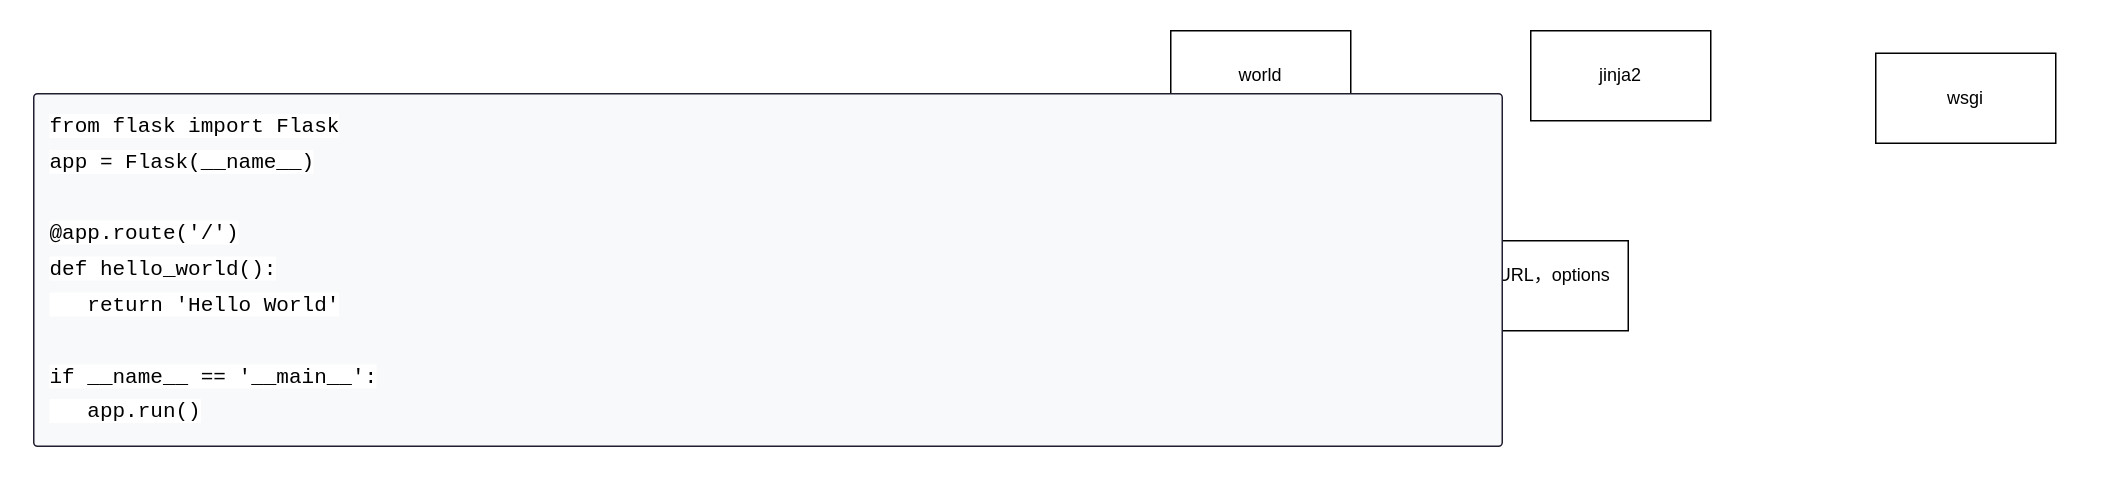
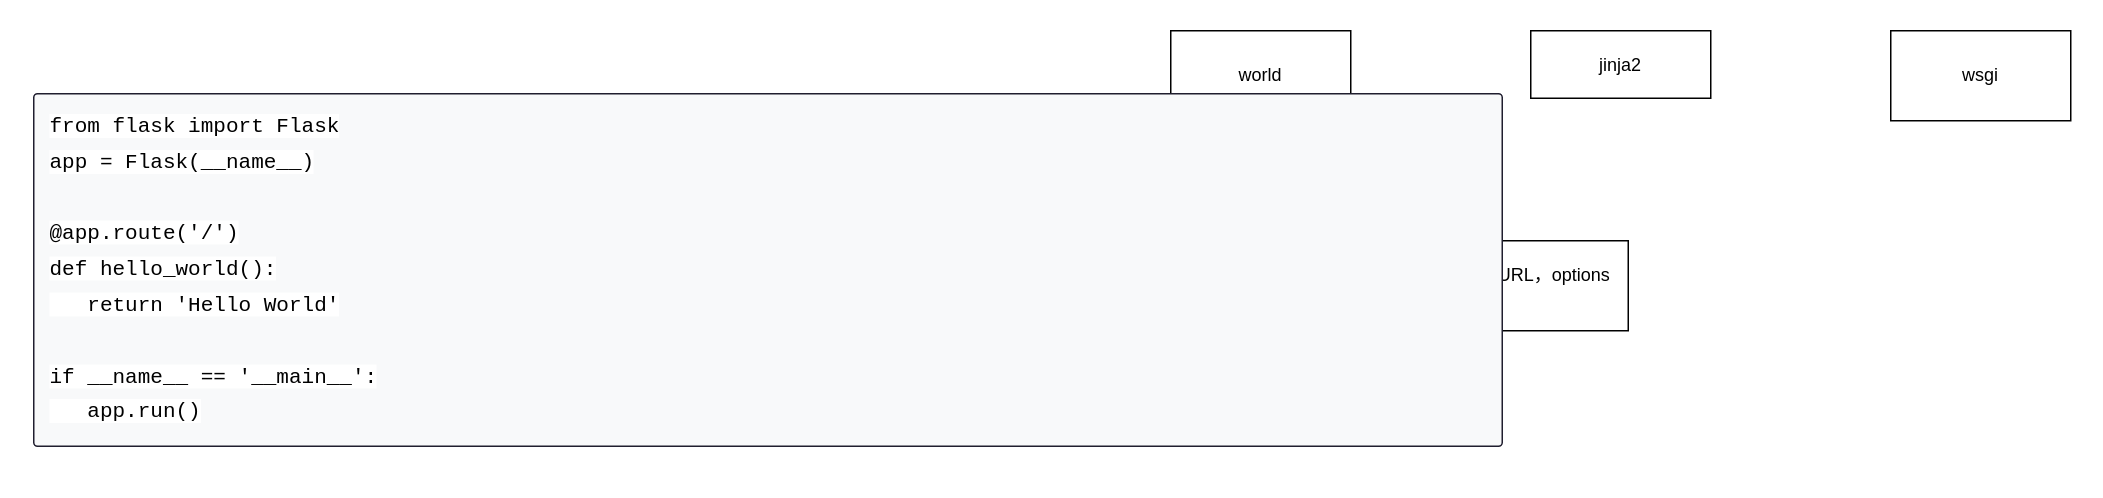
(1621, 76) -> (1621, 65)
(1966, 98) -> (1981, 76)
